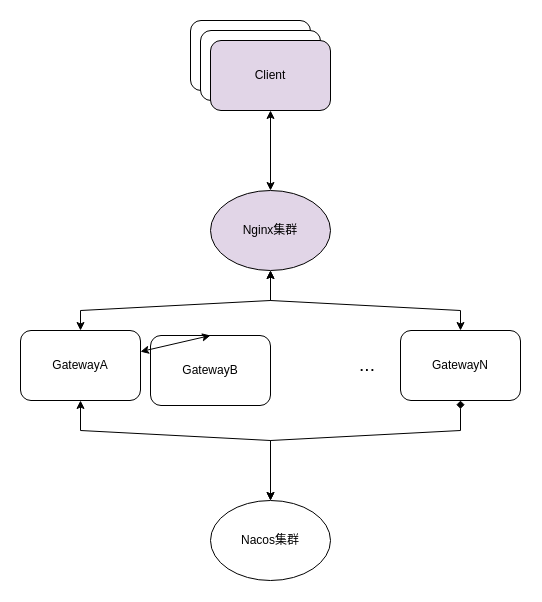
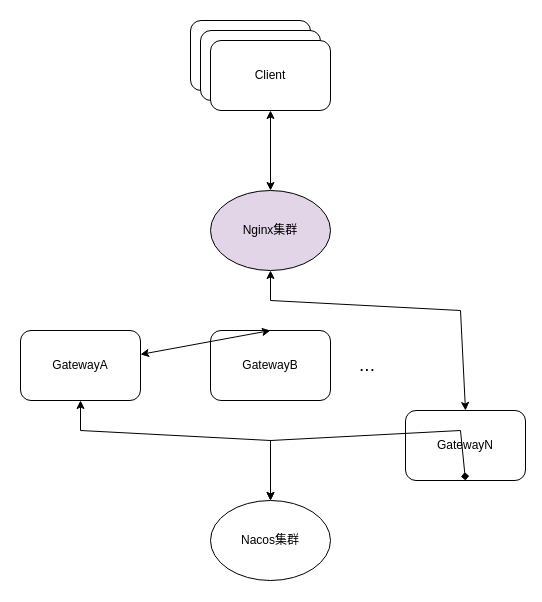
(271, 76) -> (271, 76)
(168, 306) -> none
(461, 366) -> (466, 446)
(211, 371) -> (271, 366)
